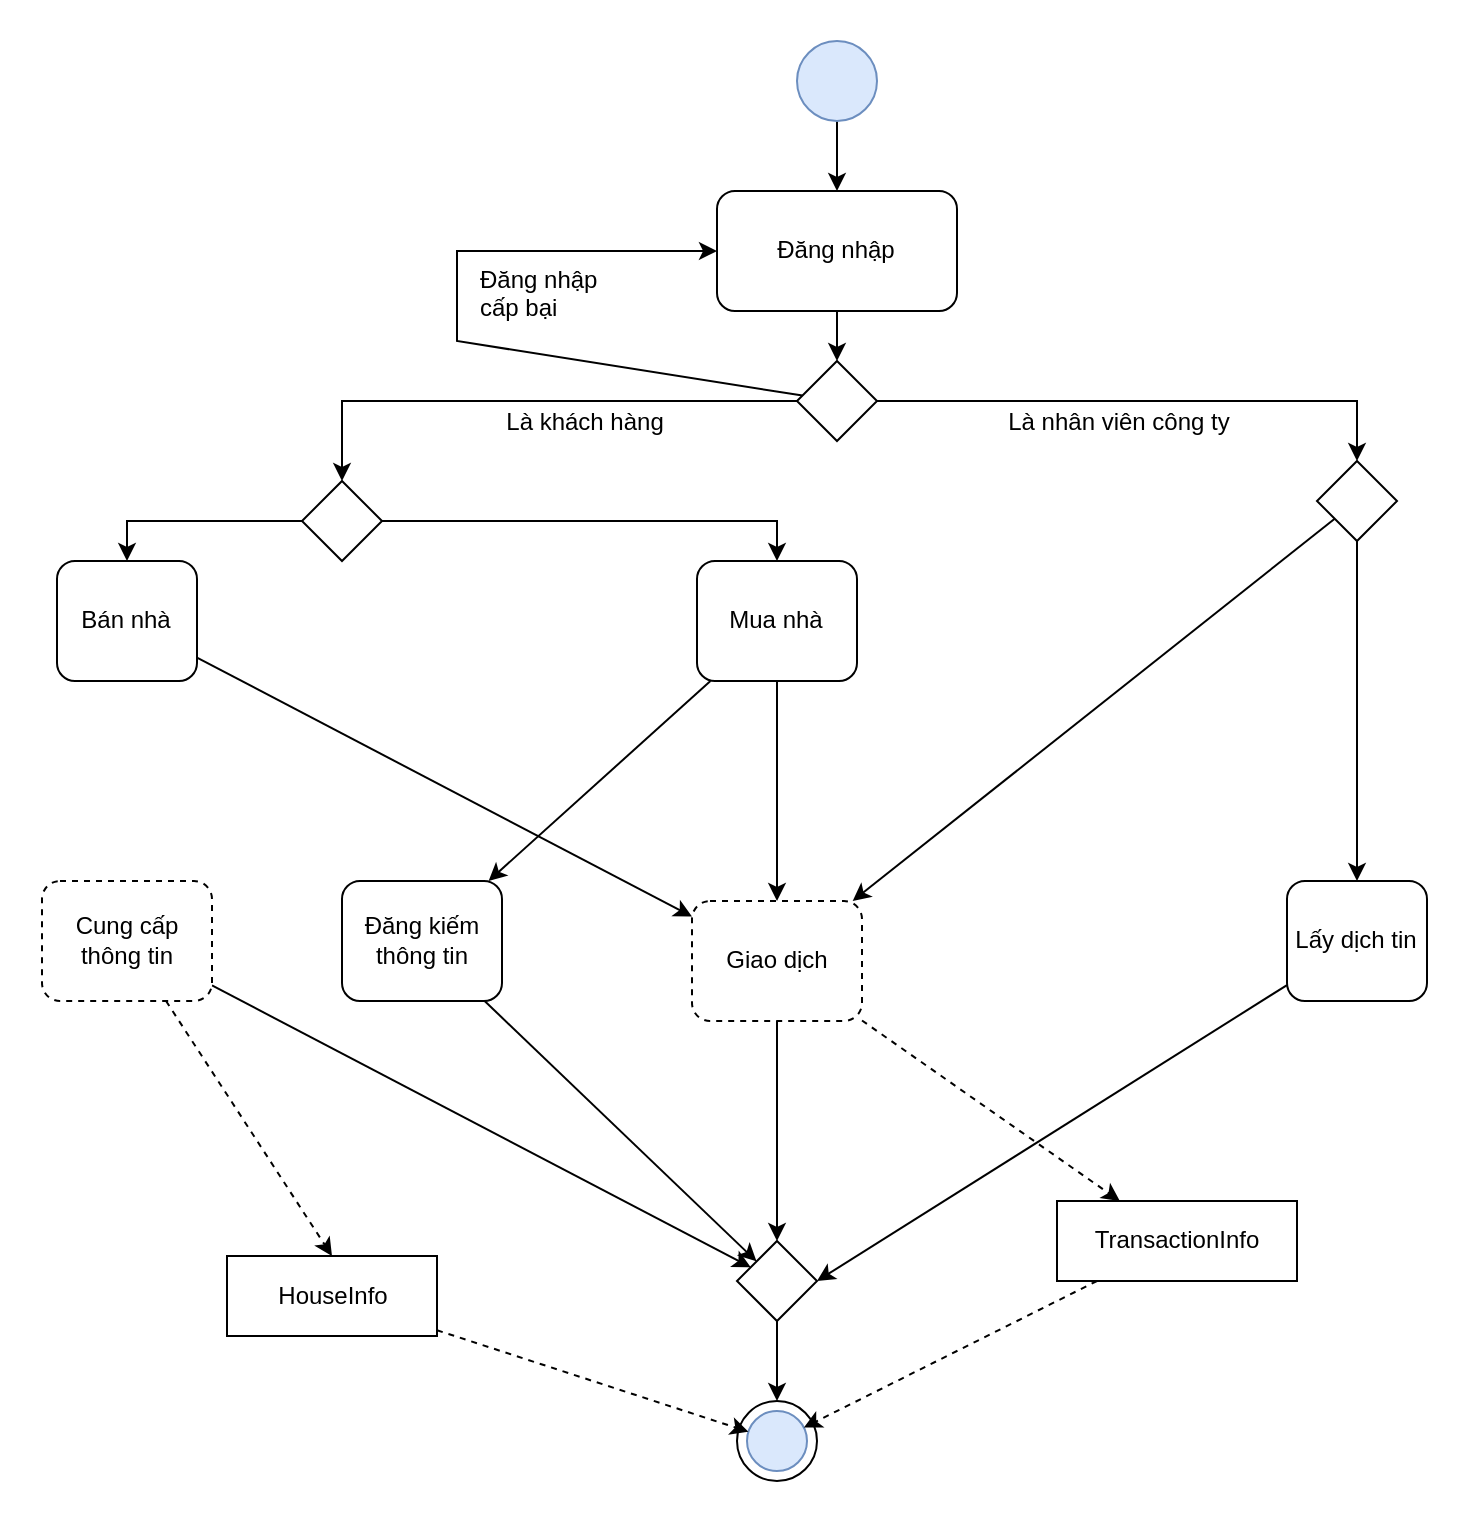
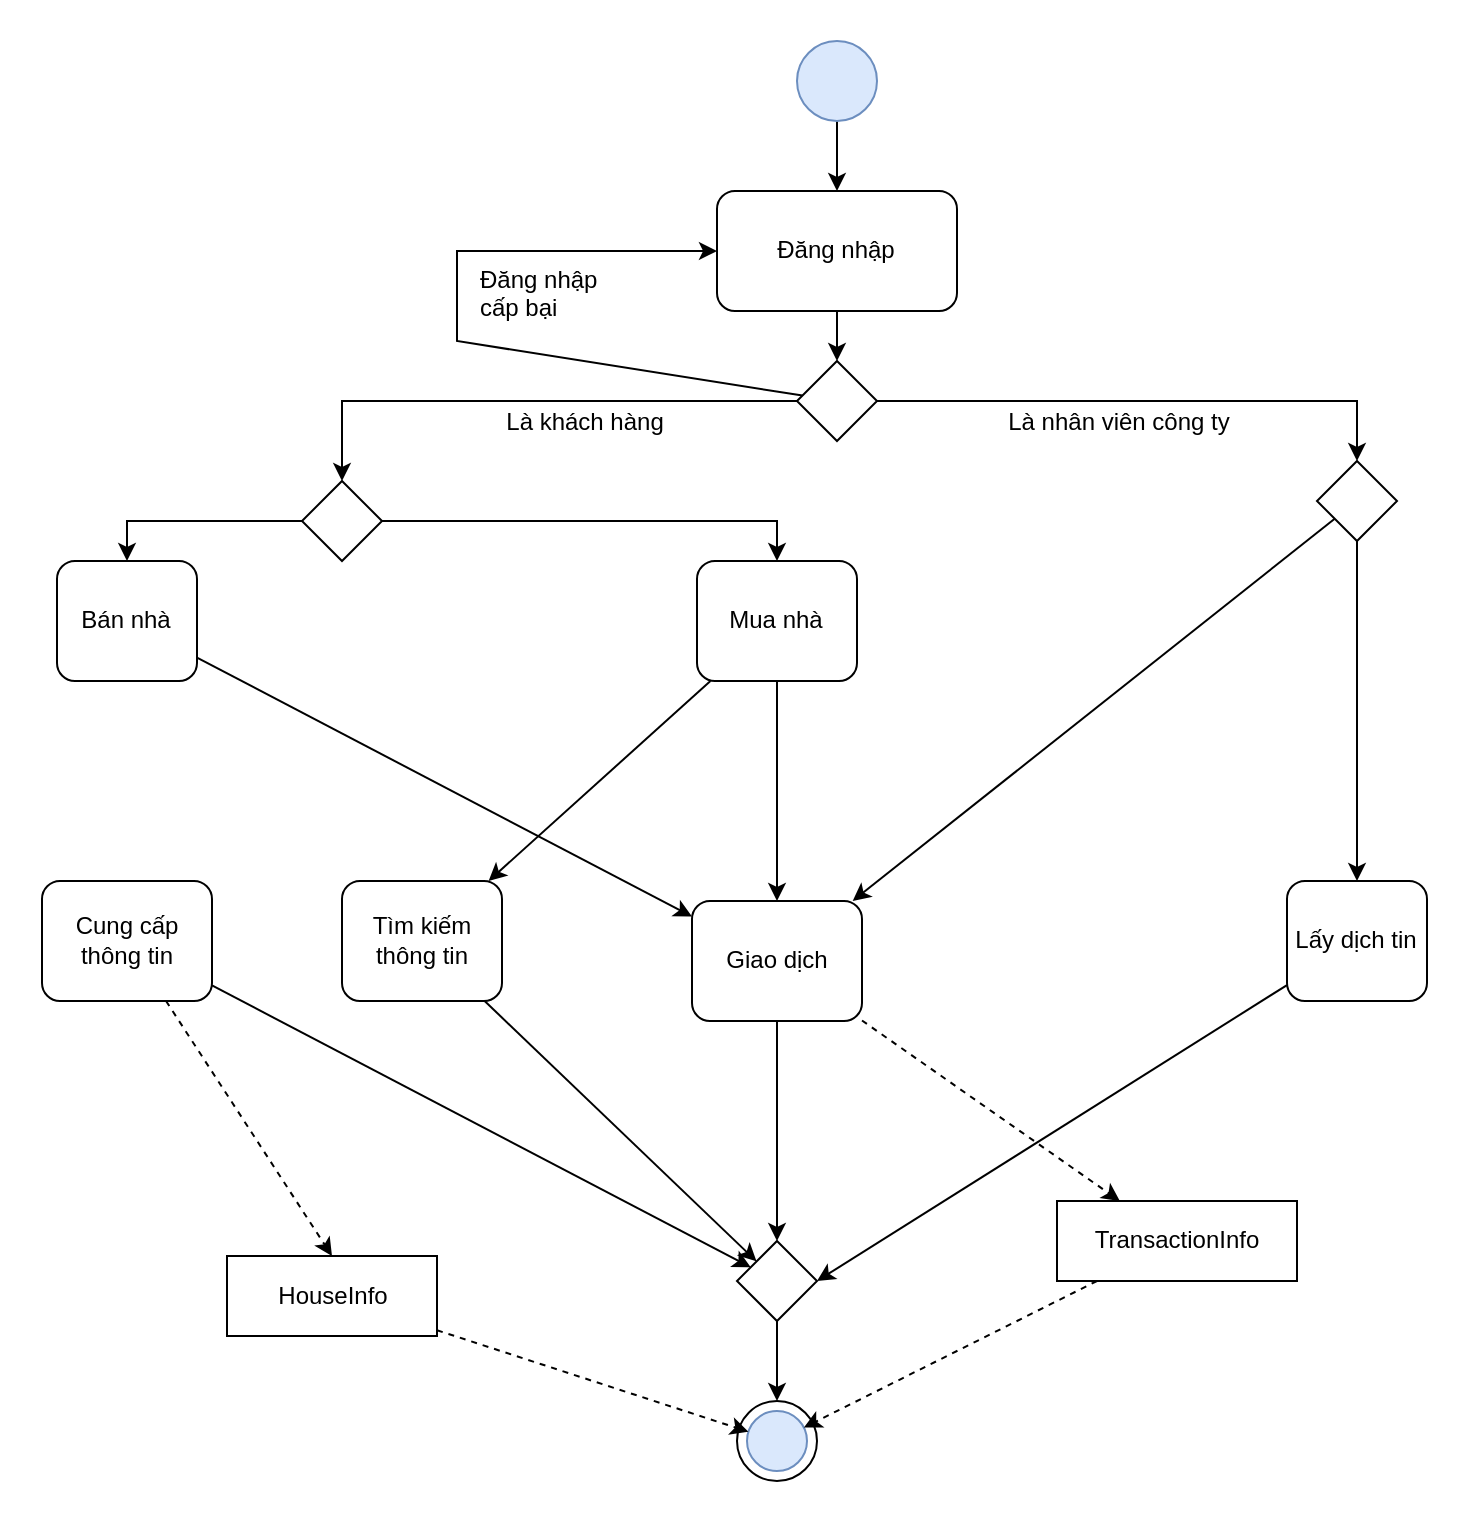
(127, 941) -> (127, 941)
(423, 941) -> (423, 941)
(777, 961) -> (777, 961)
